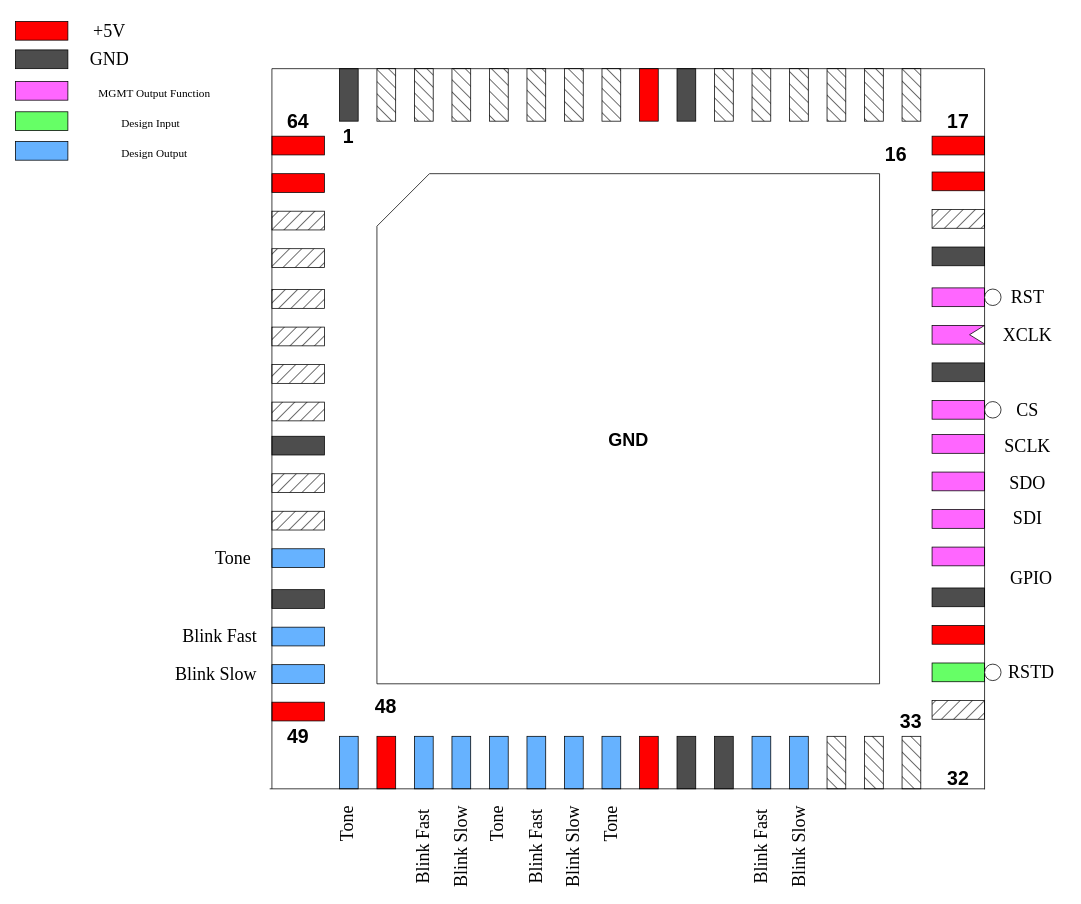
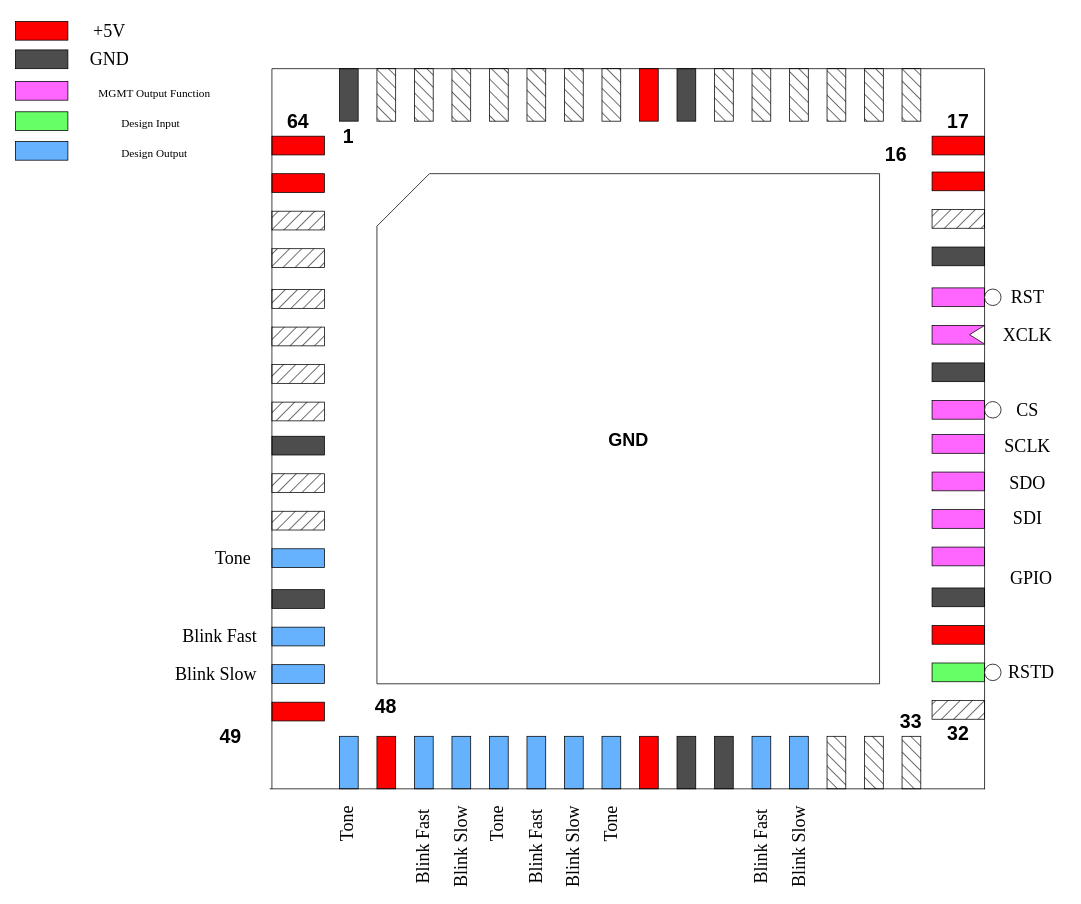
(298, 736) -> (231, 736)
(958, 779) -> (958, 734)
